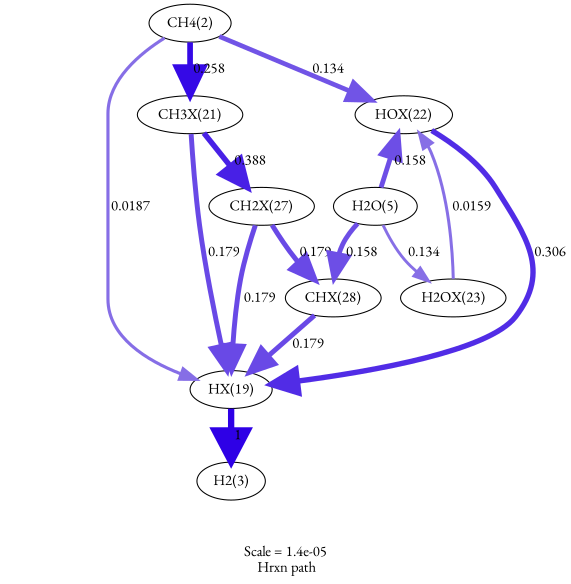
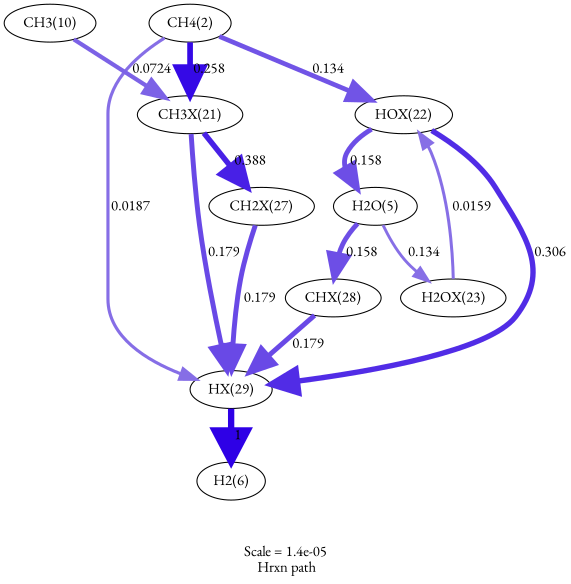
none -> (50, 23)
(386, 172) -> (352, 145)
(284, 244) -> none
(231, 390) -> (231, 390)
(231, 481) -> (231, 481)
